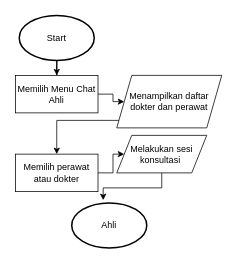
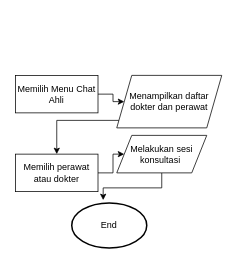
(57, 38) -> none
(57, 70) -> none
(109, 225) -> (109, 225)
